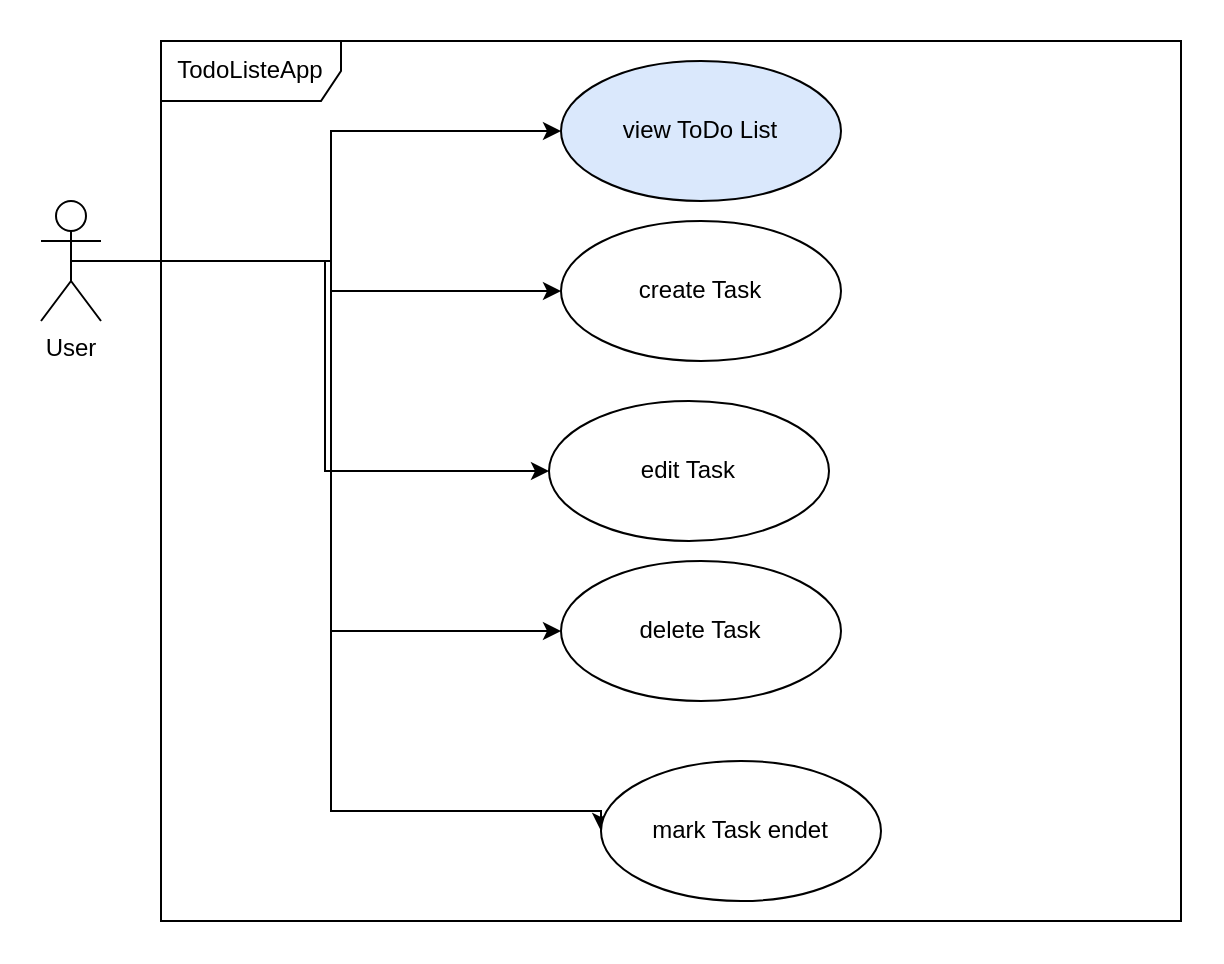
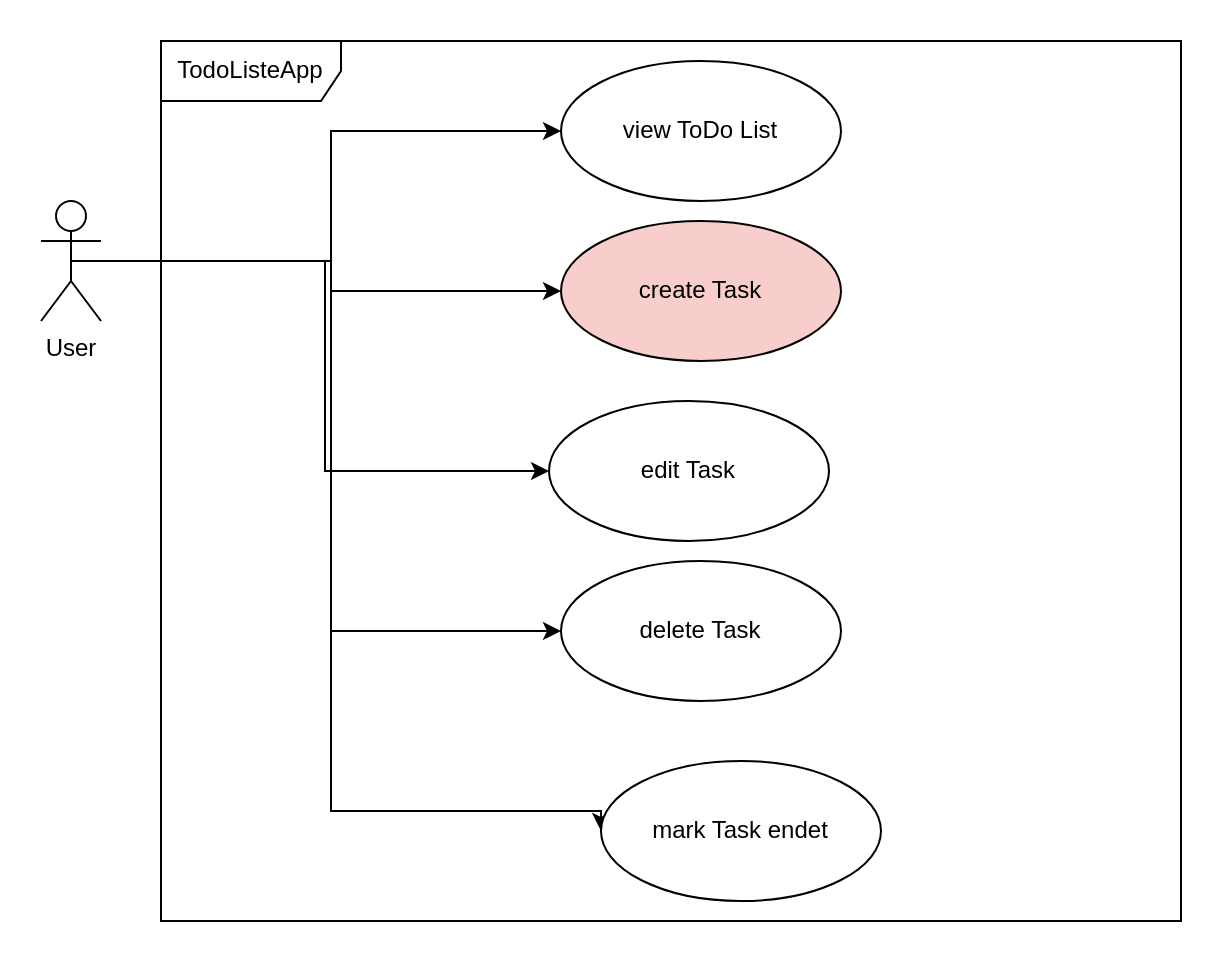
(701, 131) -> (701, 131)
(701, 291) -> (701, 291)
